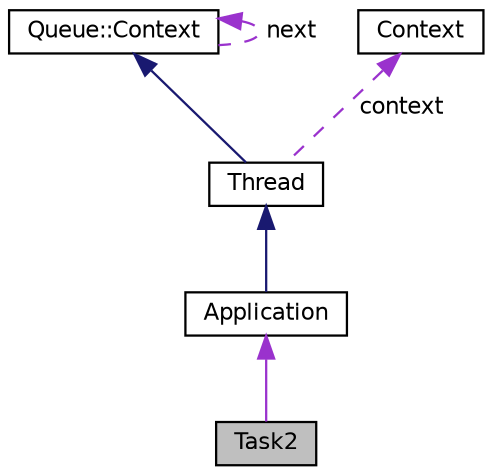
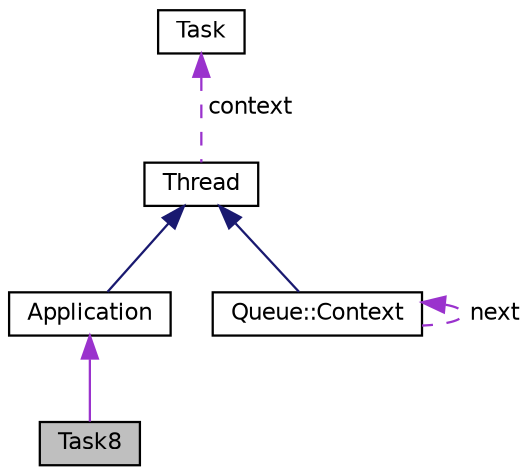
(421, 32) -> (201, 32)
(199, 116) -> (267, 258)
(266, 444) -> (90, 444)
